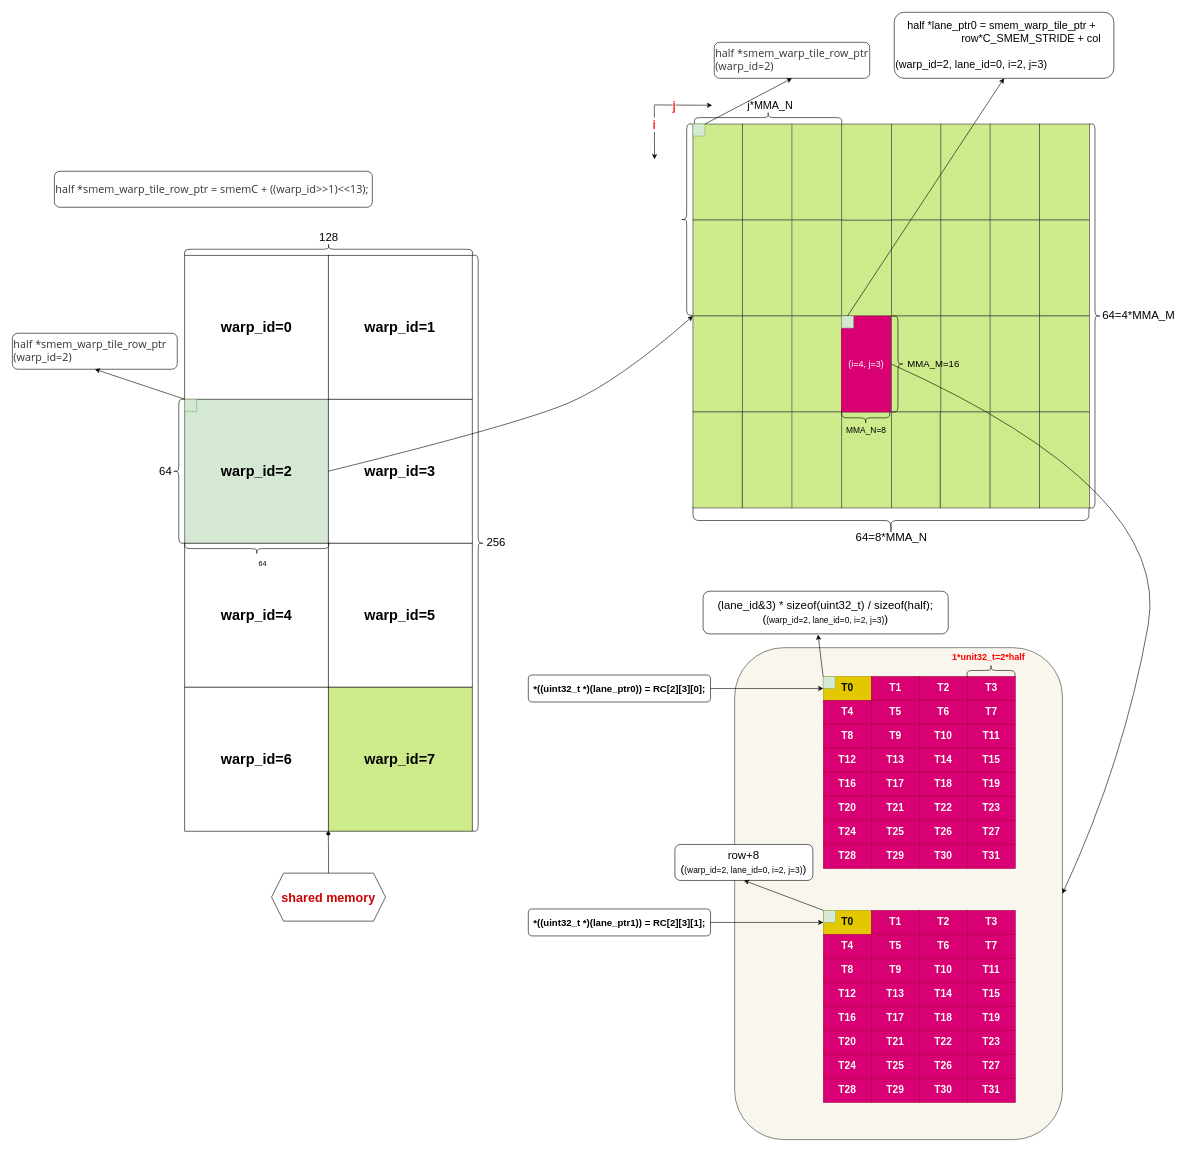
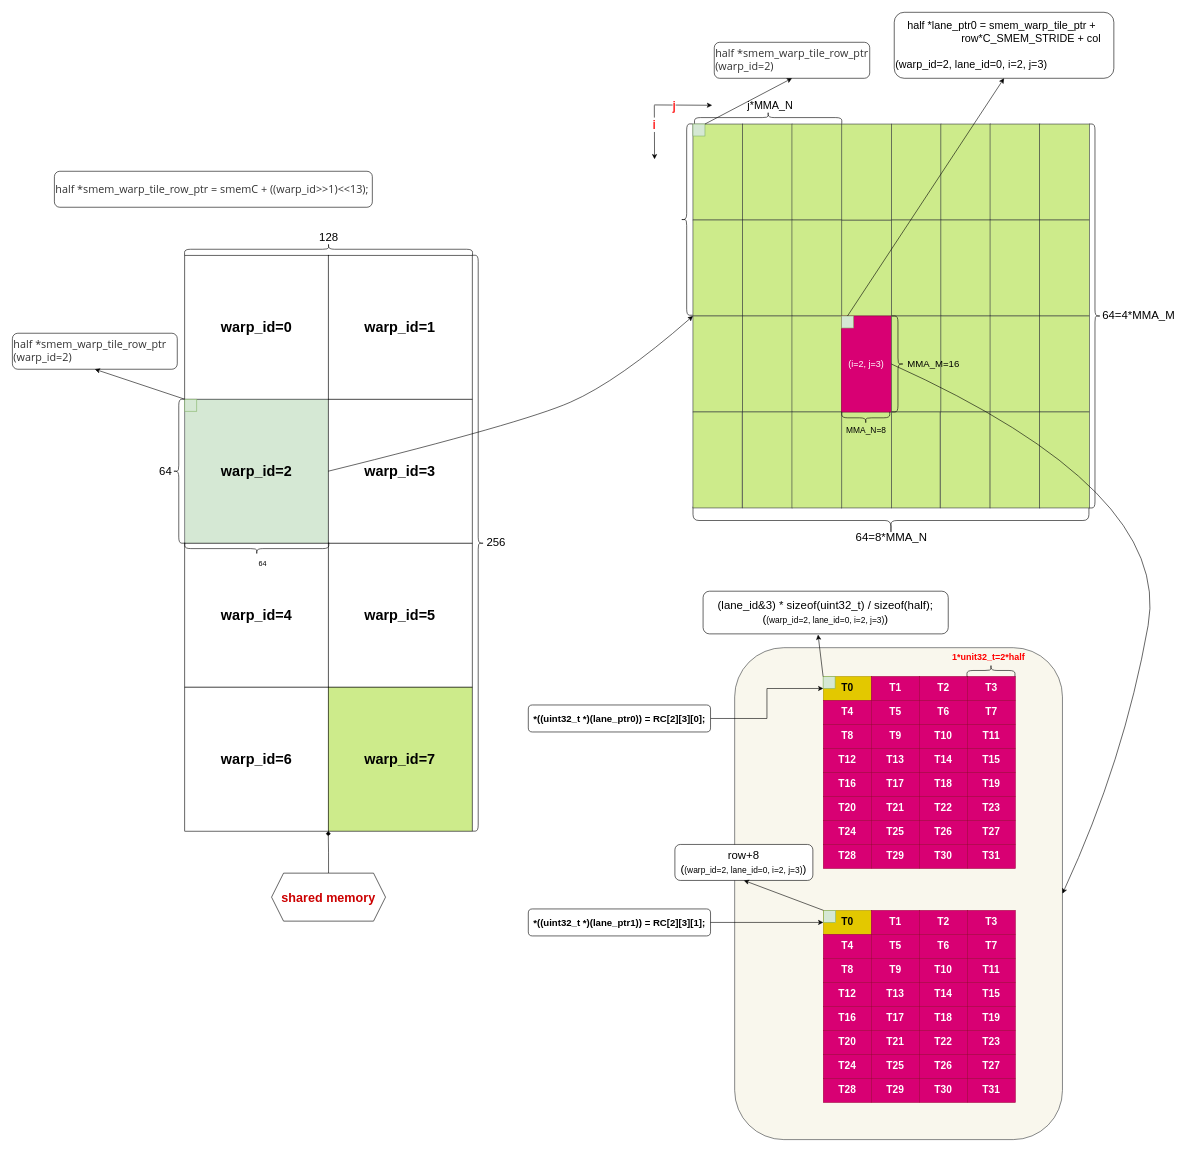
(866, 364) -> (866, 364)
(619, 689) -> (619, 719)
